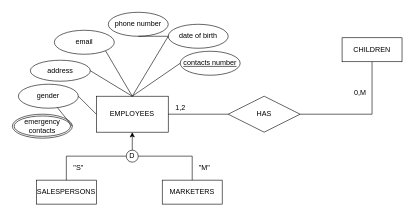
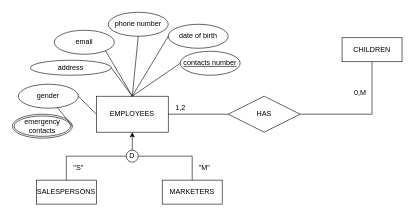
(151, 36) -> (136, 63)
(60, 71) -> (71, 68)
